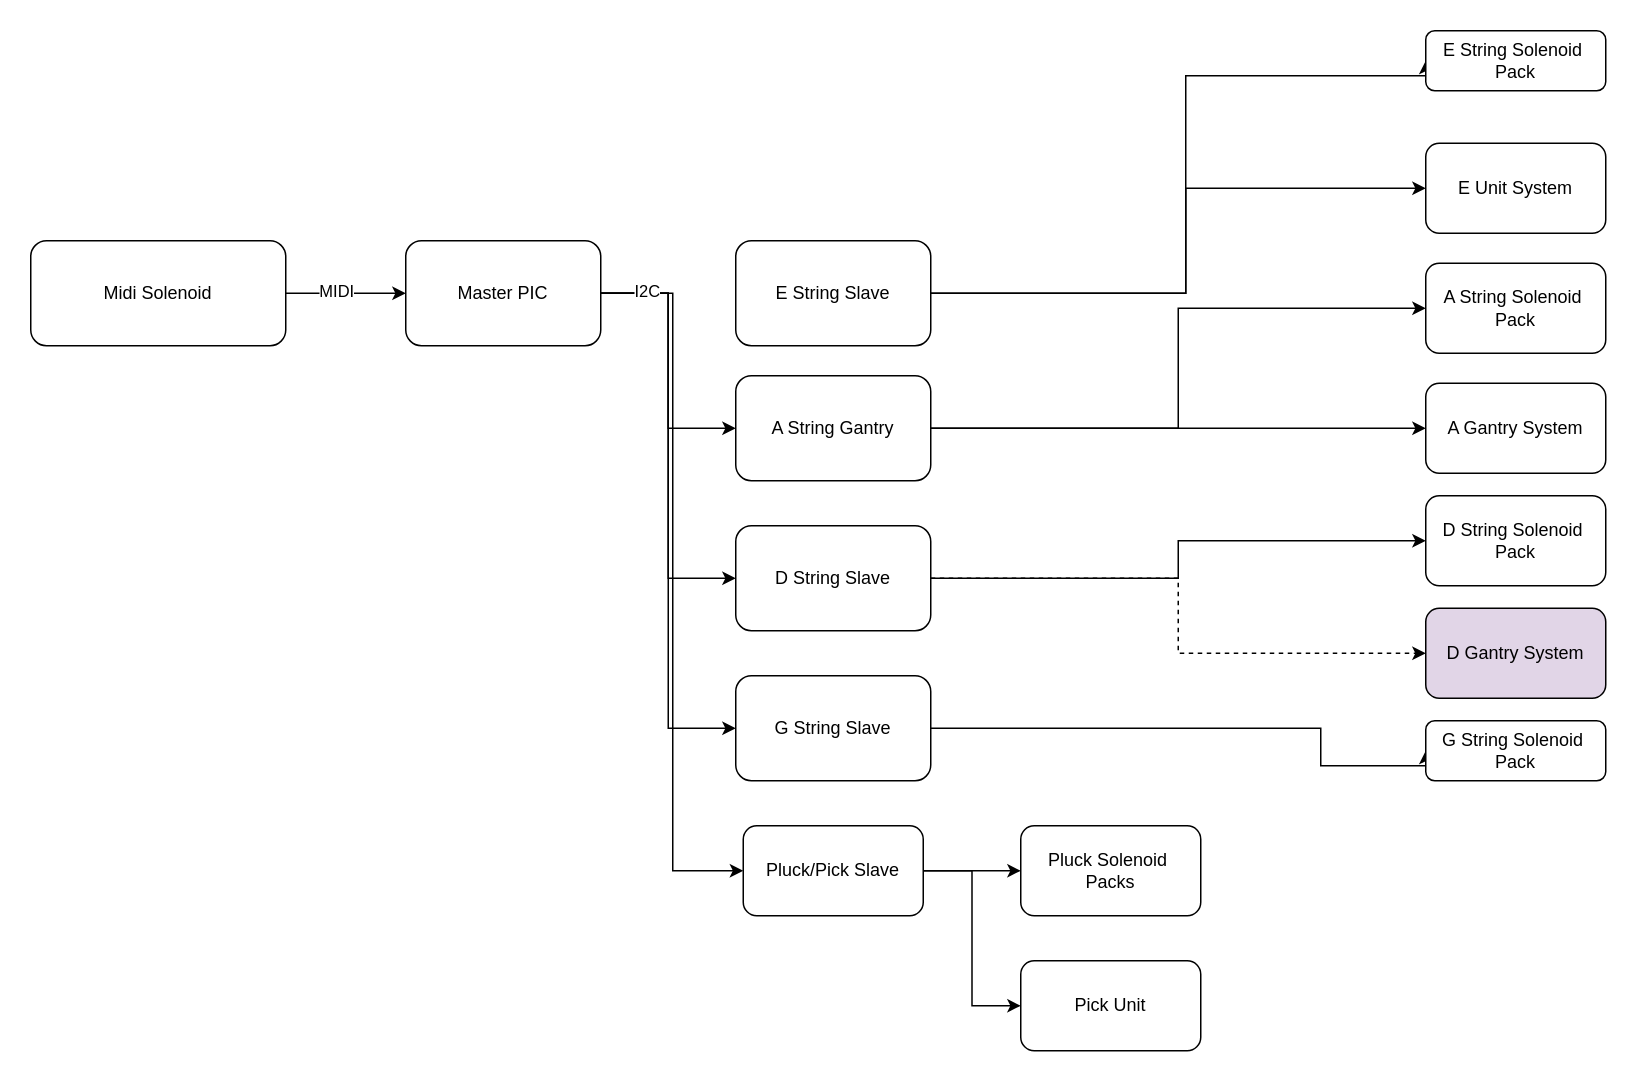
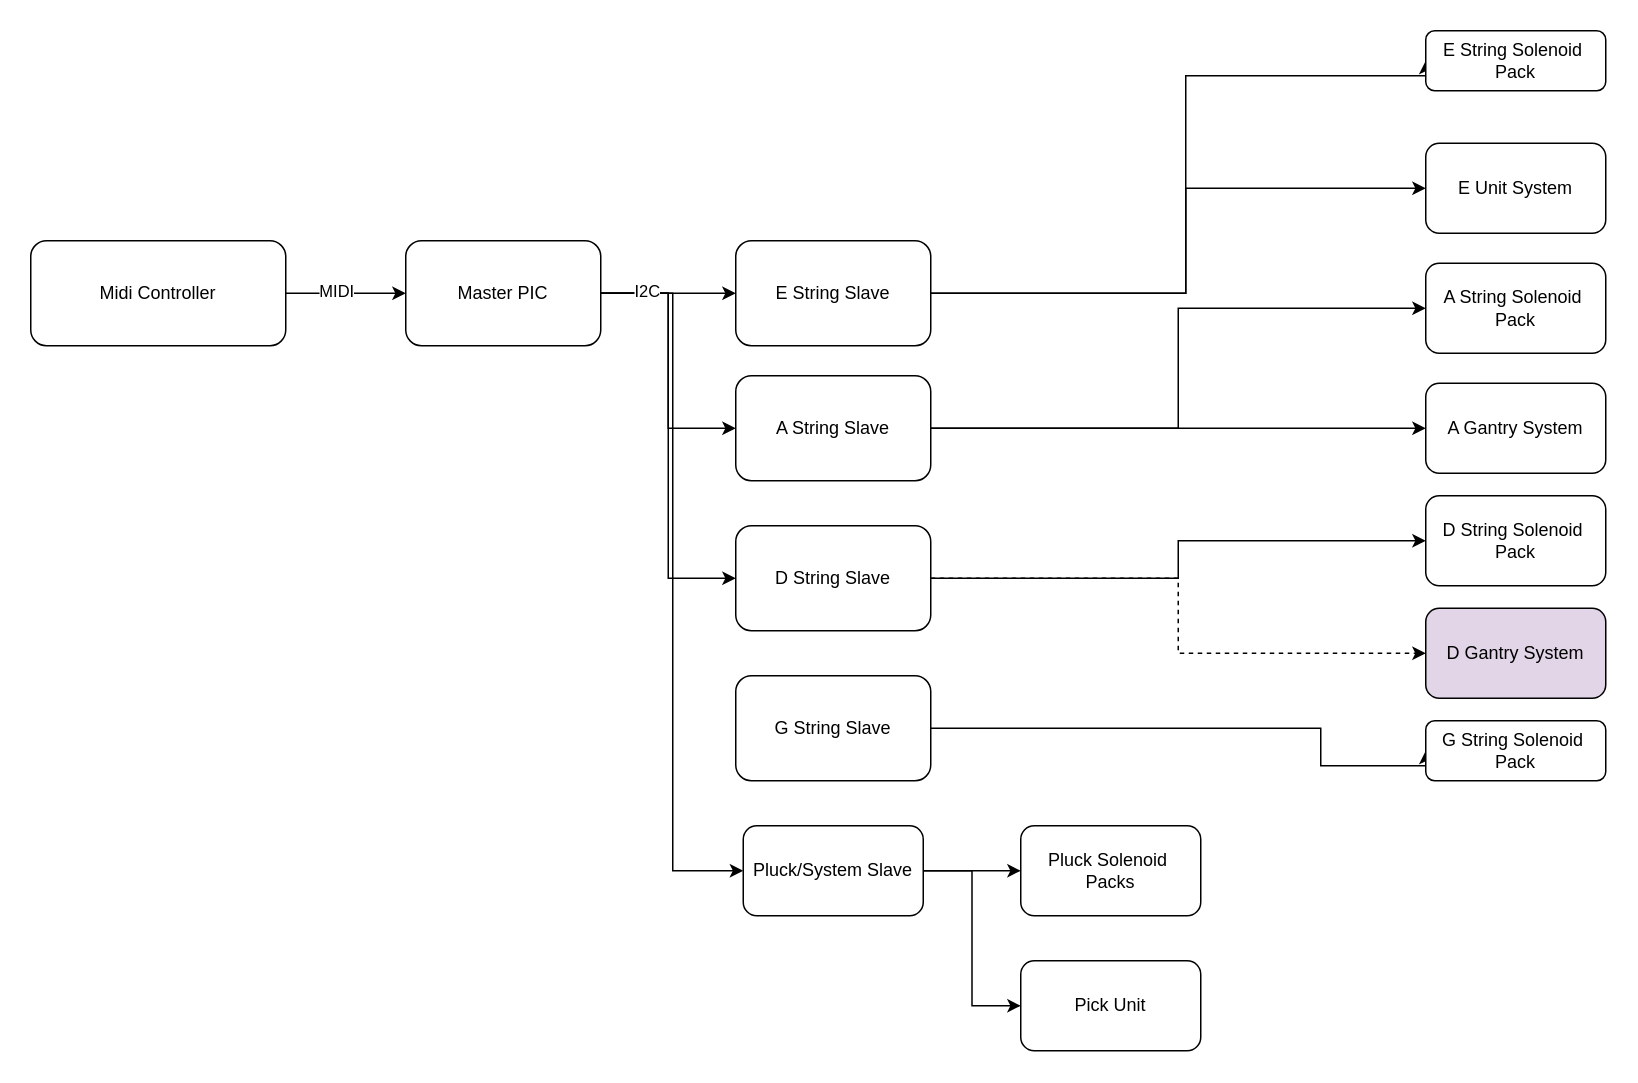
(158, 293) -> (158, 293)
(833, 428) -> (833, 428)
(668, 683) -> (700, 293)
(833, 871) -> (833, 871)
